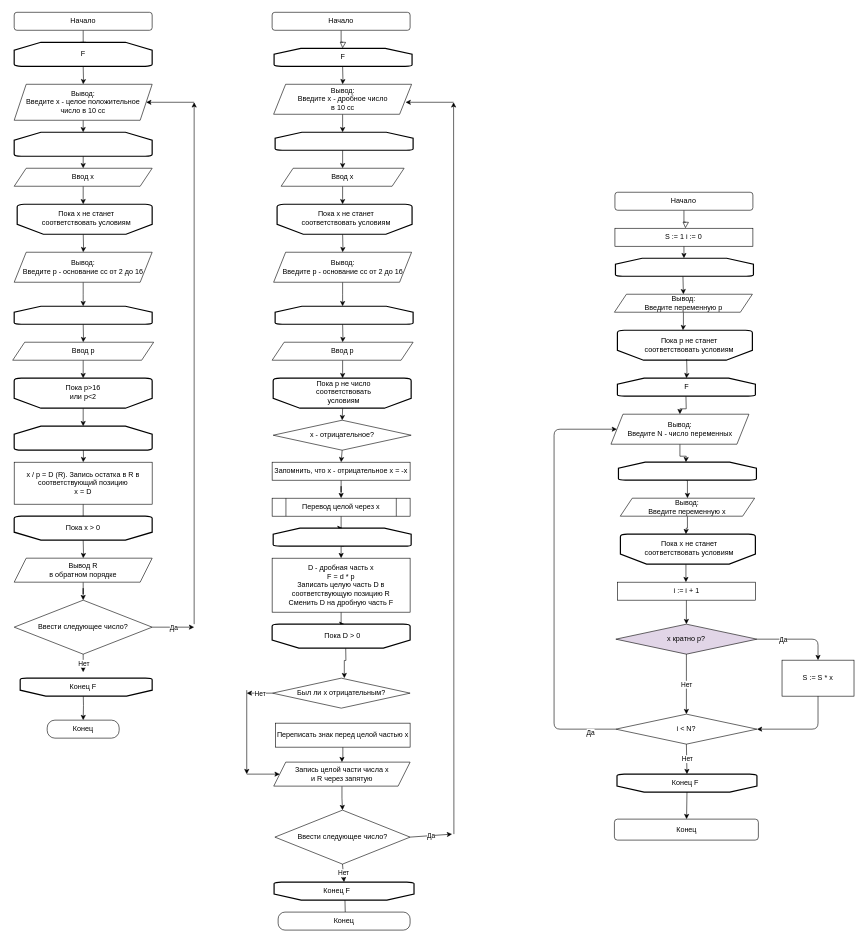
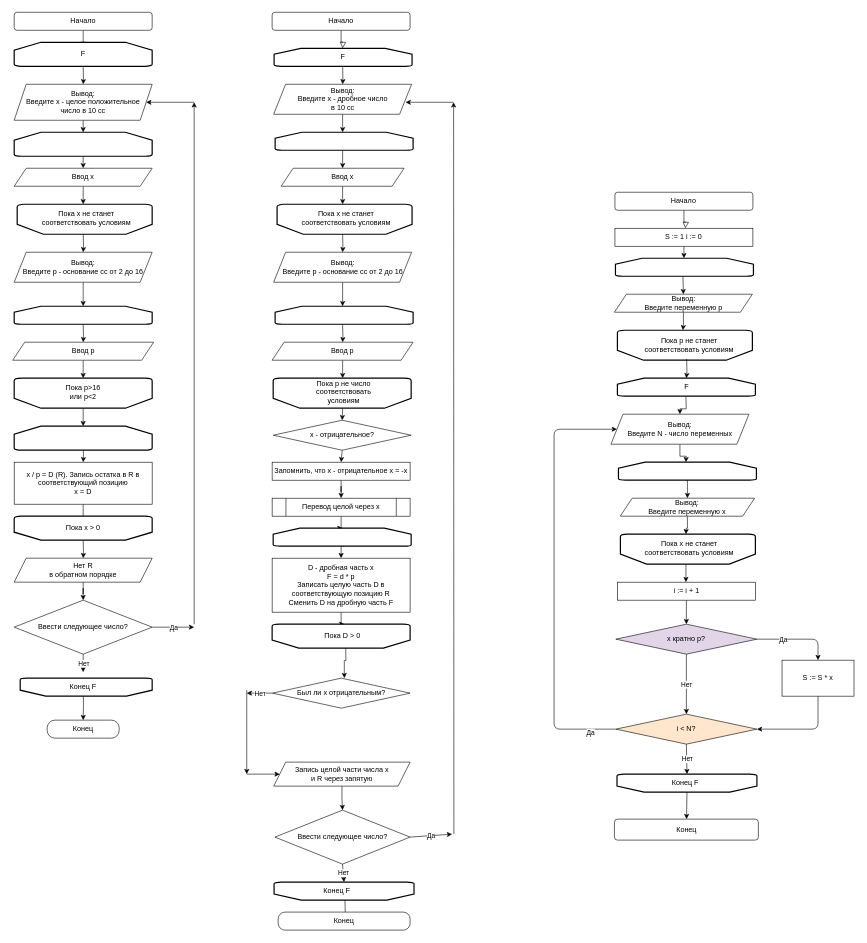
(83, 570) -> (83, 570)
(686, 729) -> (686, 729)
(343, 735) -> none
(343, 755) -> none
